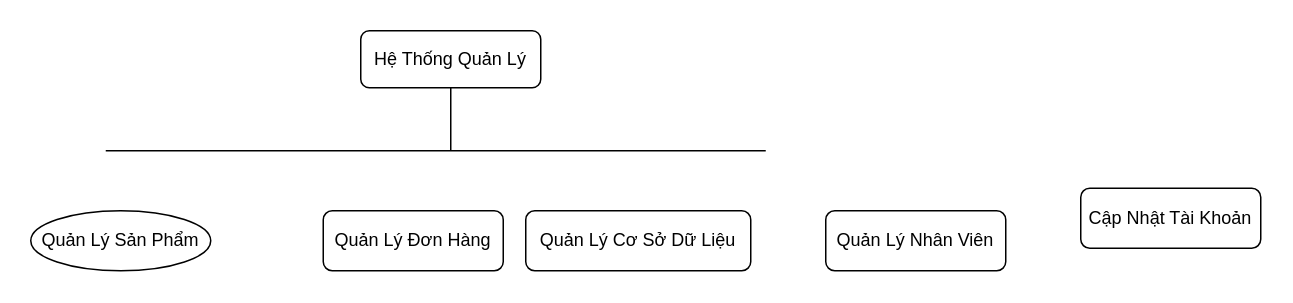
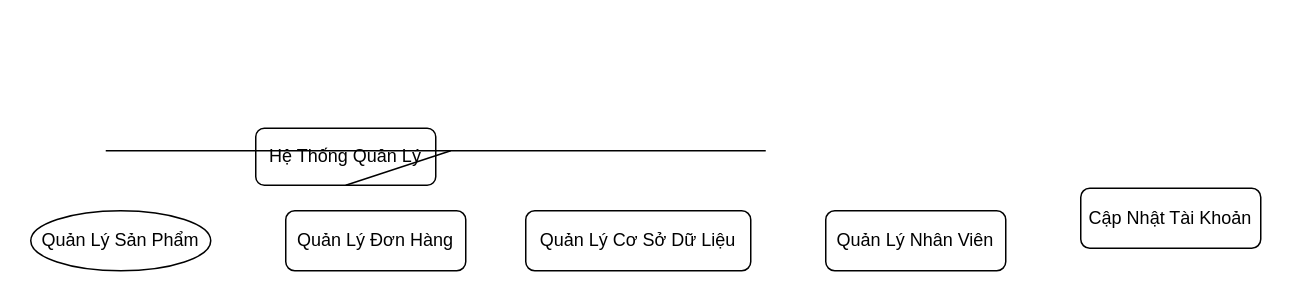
(451, 59) -> (346, 157)
(413, 241) -> (376, 241)
